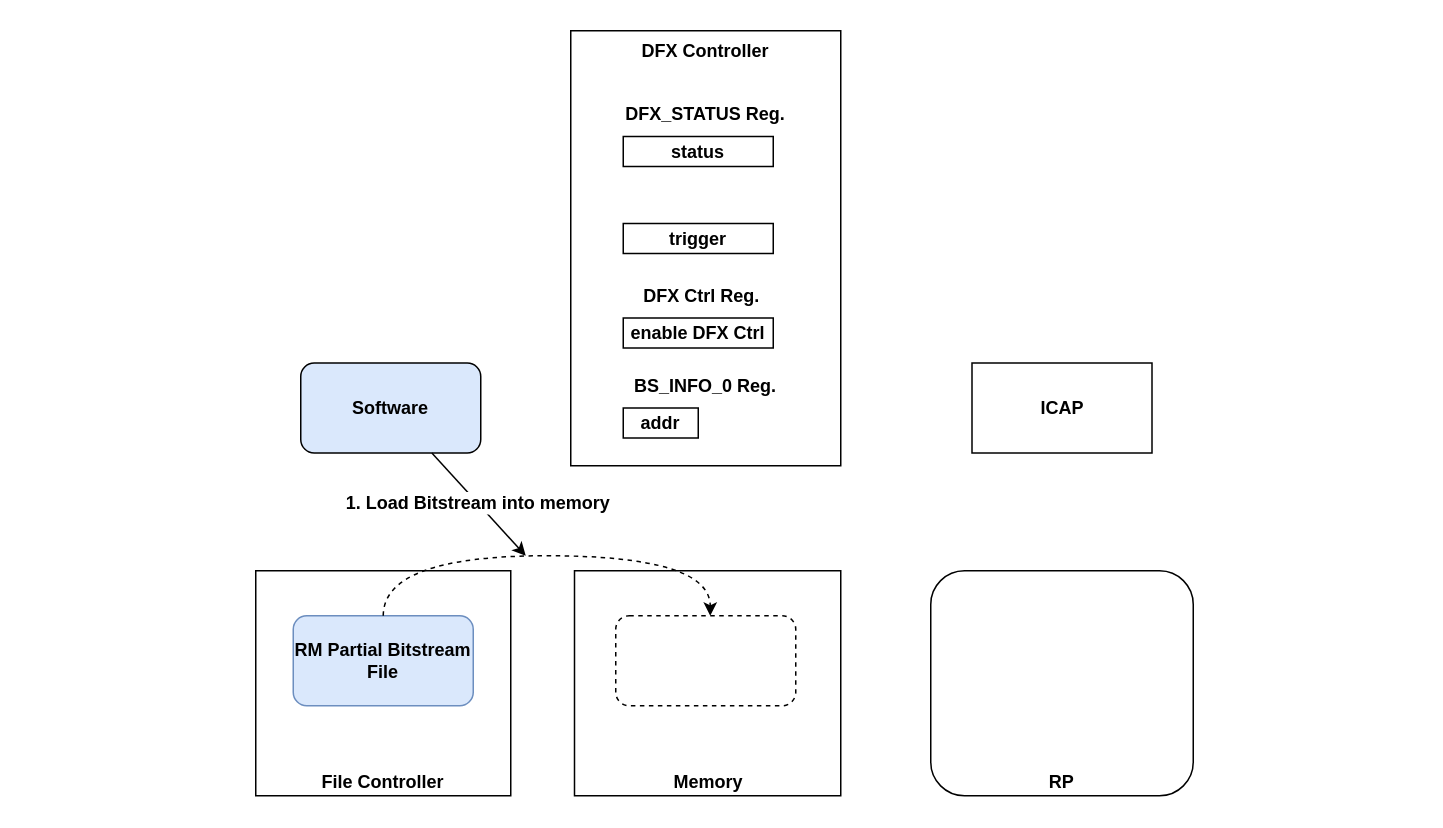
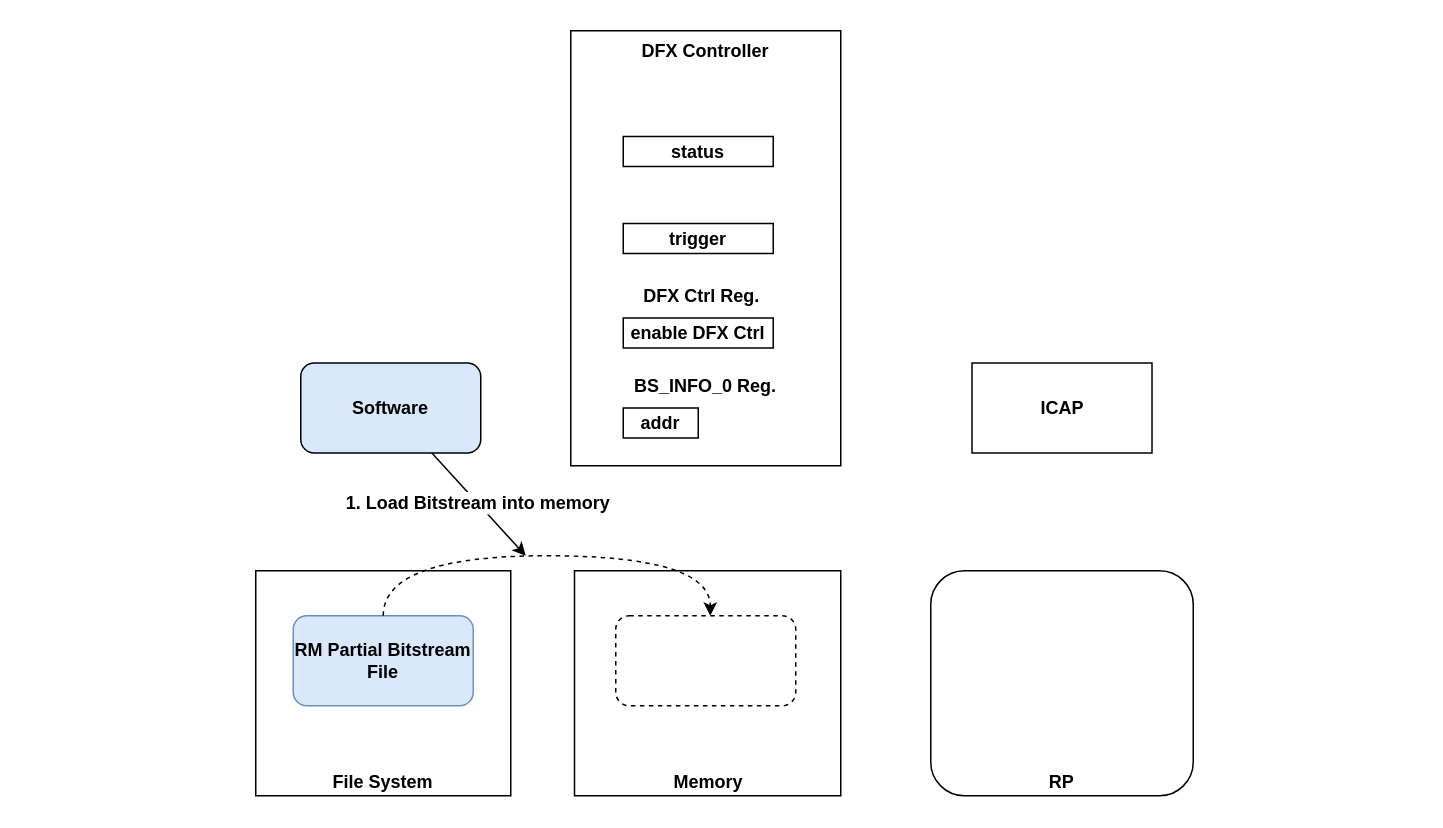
(706, 114) -> none
(383, 780) -> (383, 780)
